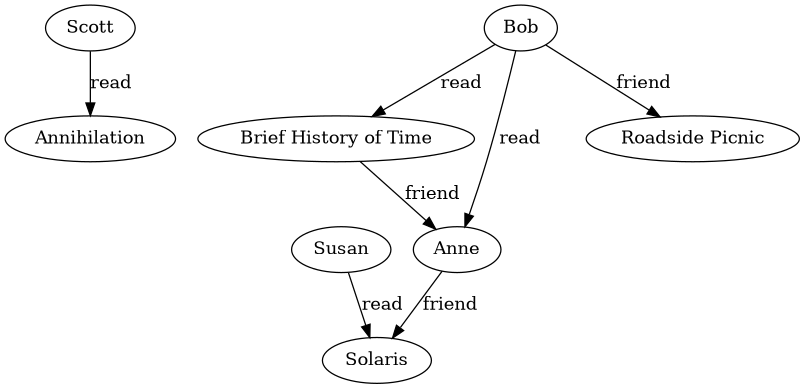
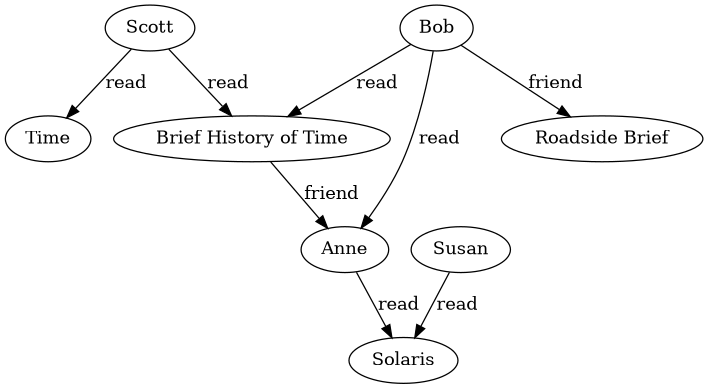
none -> (196, 78)
(90, 139) -> (48, 139)
(693, 139) -> (602, 139)
(450, 305) -> (399, 305)
